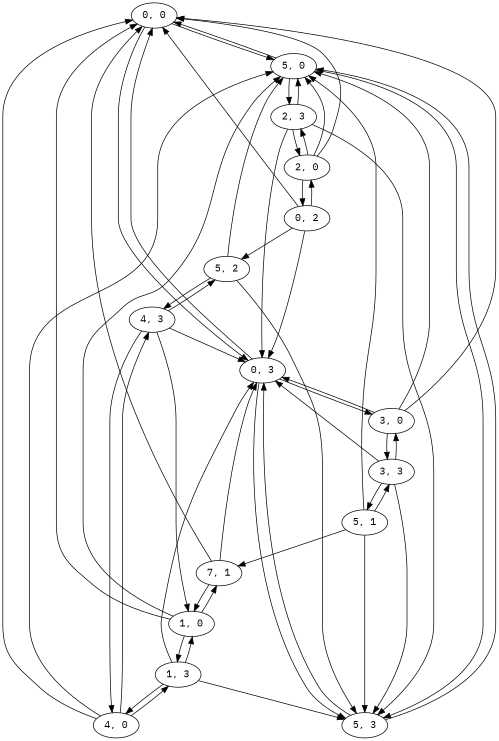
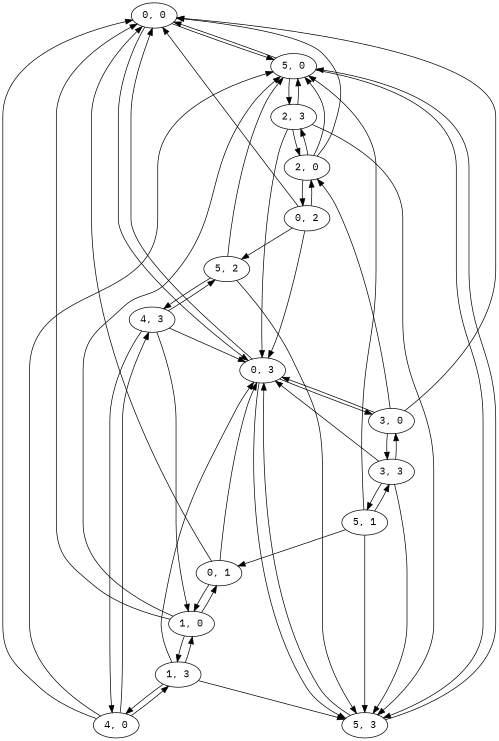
(430, 215) -> (368, 293)
(219, 573) -> (219, 573)
